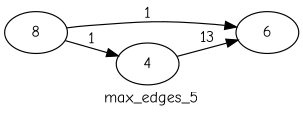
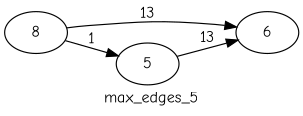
(148, 13) -> (148, 13)
(148, 64) -> (148, 64)
